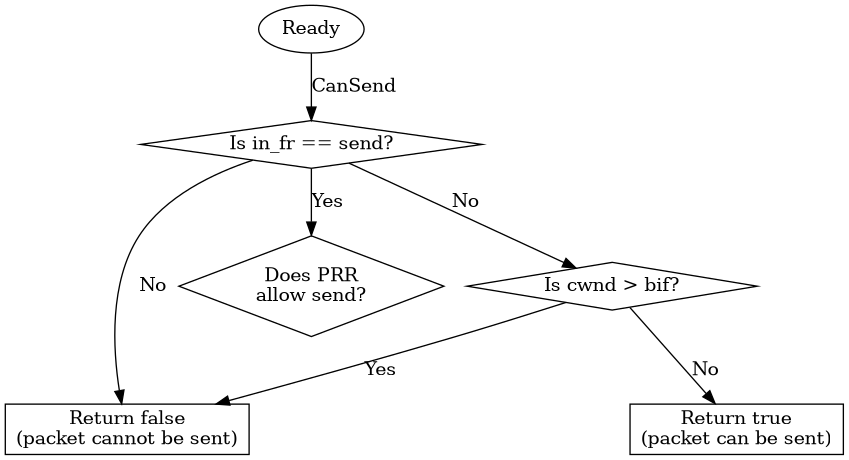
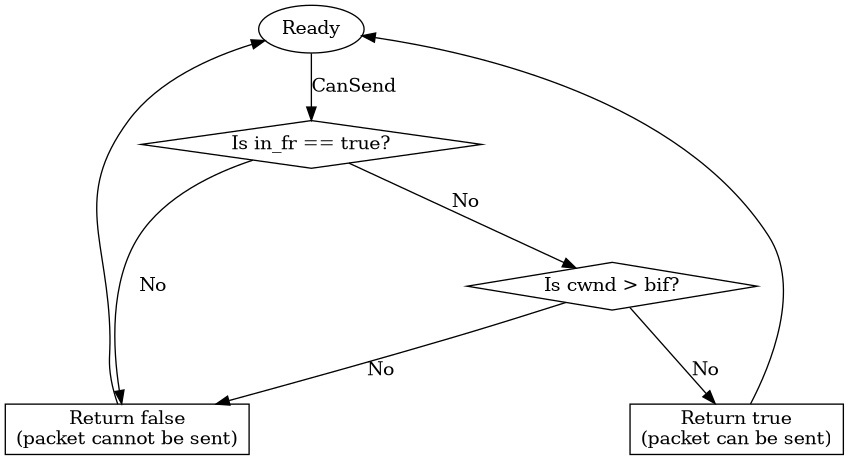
none -> (670, 141)
(311, 144) -> (311, 144)
none -> (99, 186)
(311, 286) -> none
(381, 370) -> (381, 370)
